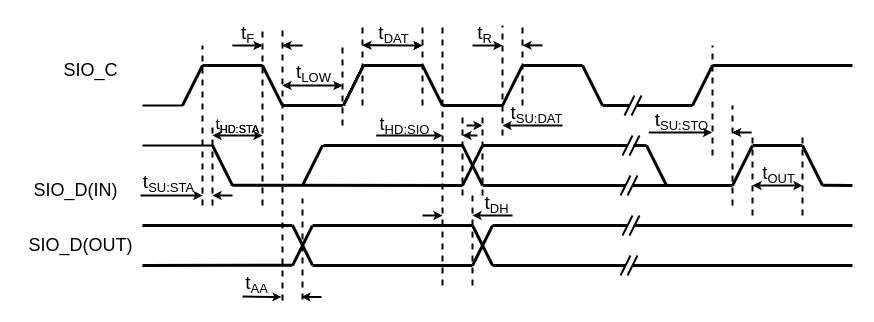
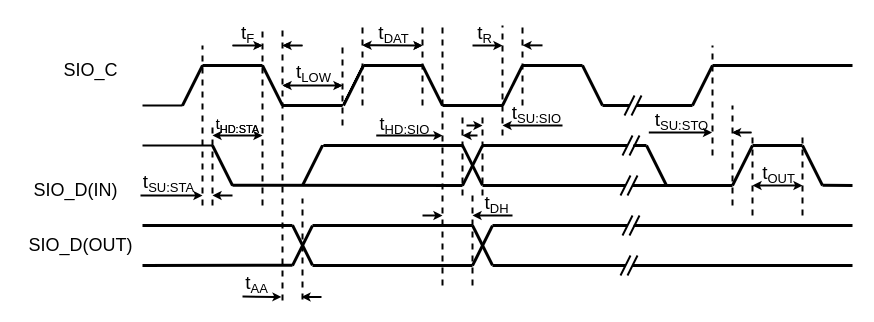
(537, 115) -> (537, 115)
